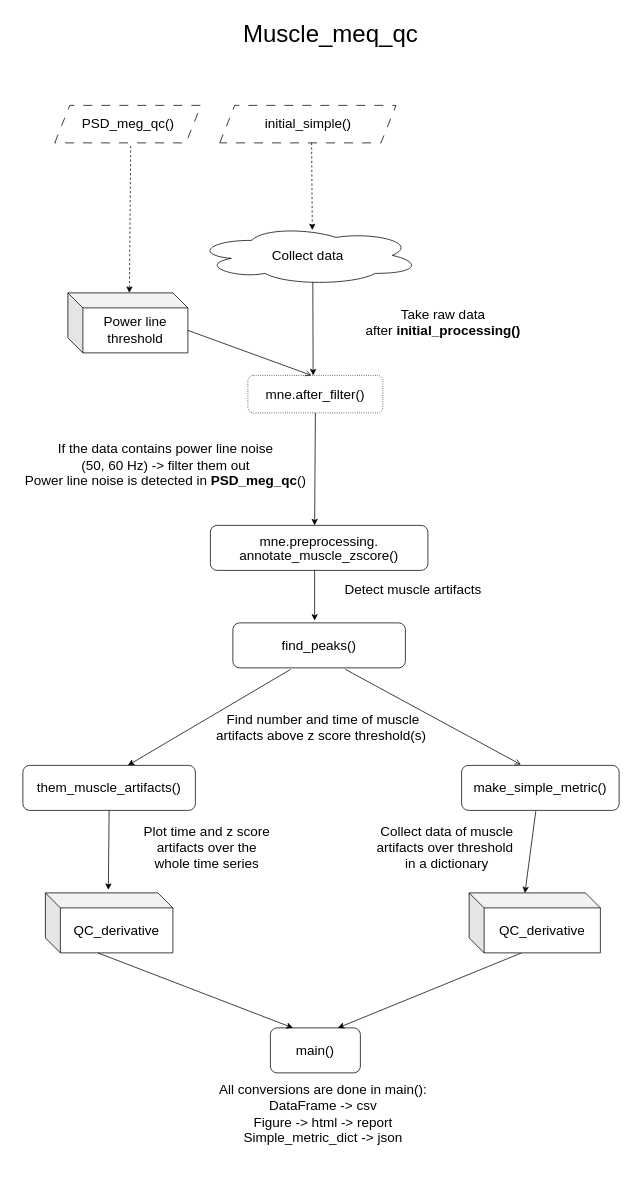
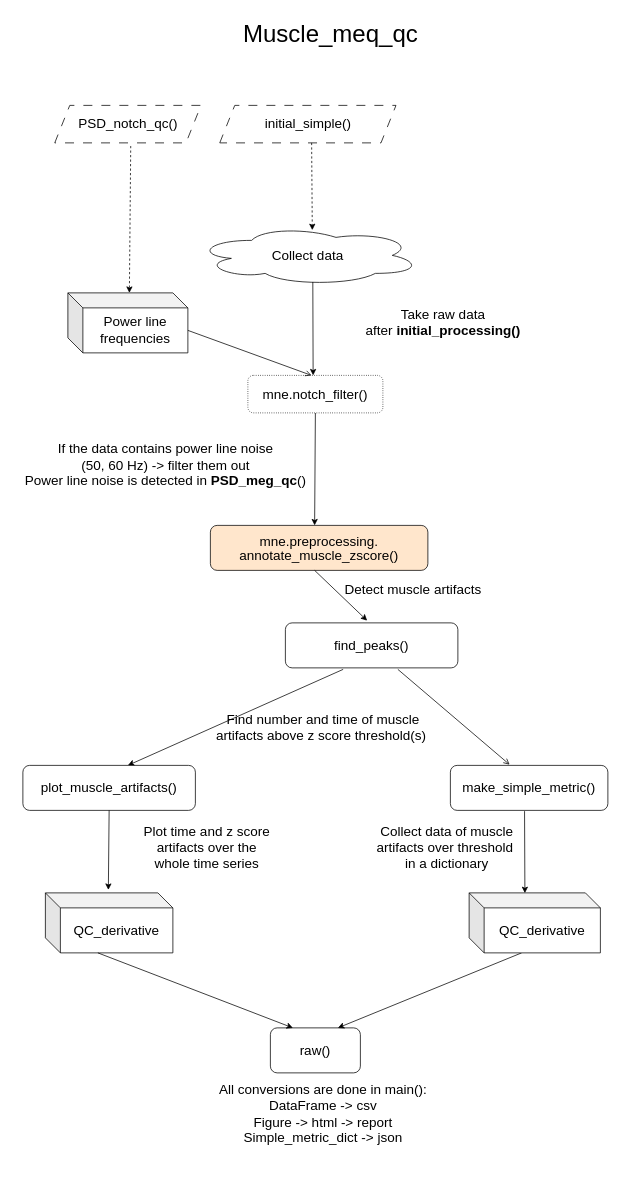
(128, 124) -> (128, 124)
(135, 330) -> (135, 330)
(315, 394) -> (315, 394)
(319, 548) -> (319, 548)
(319, 645) -> (372, 645)
(109, 788) -> (109, 788)
(540, 788) -> (529, 788)
(315, 1050) -> (315, 1050)
